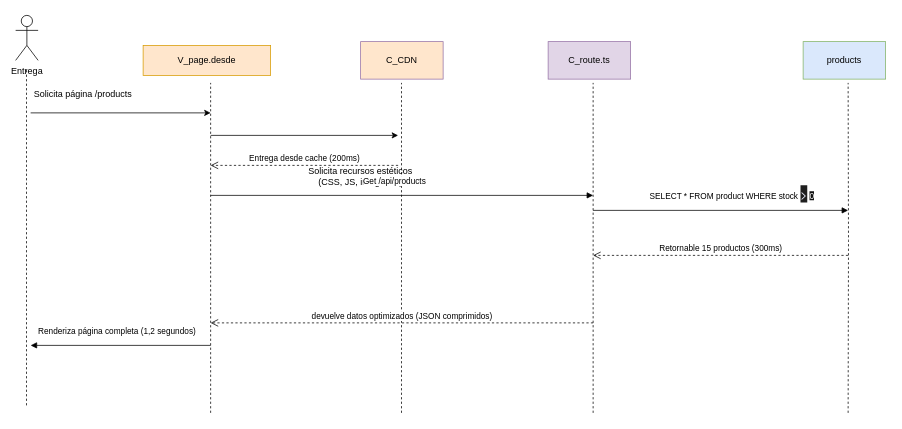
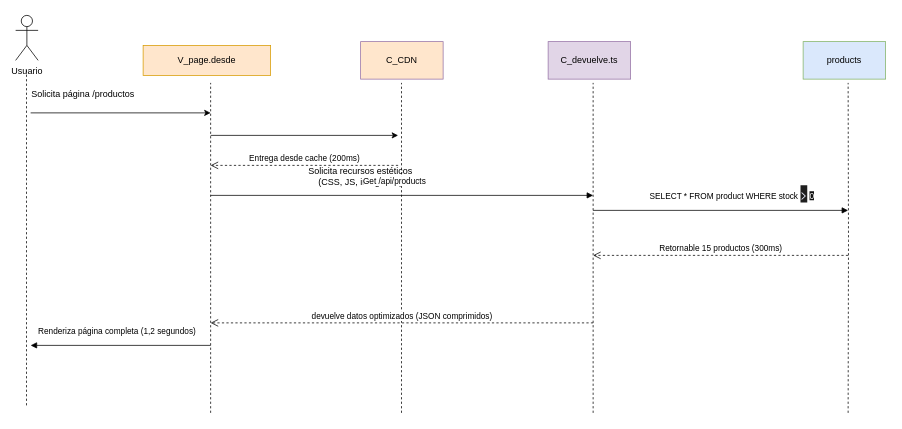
(589, 60) -> (589, 60)
(27, 71) -> (27, 71)
(83, 94) -> (83, 94)
